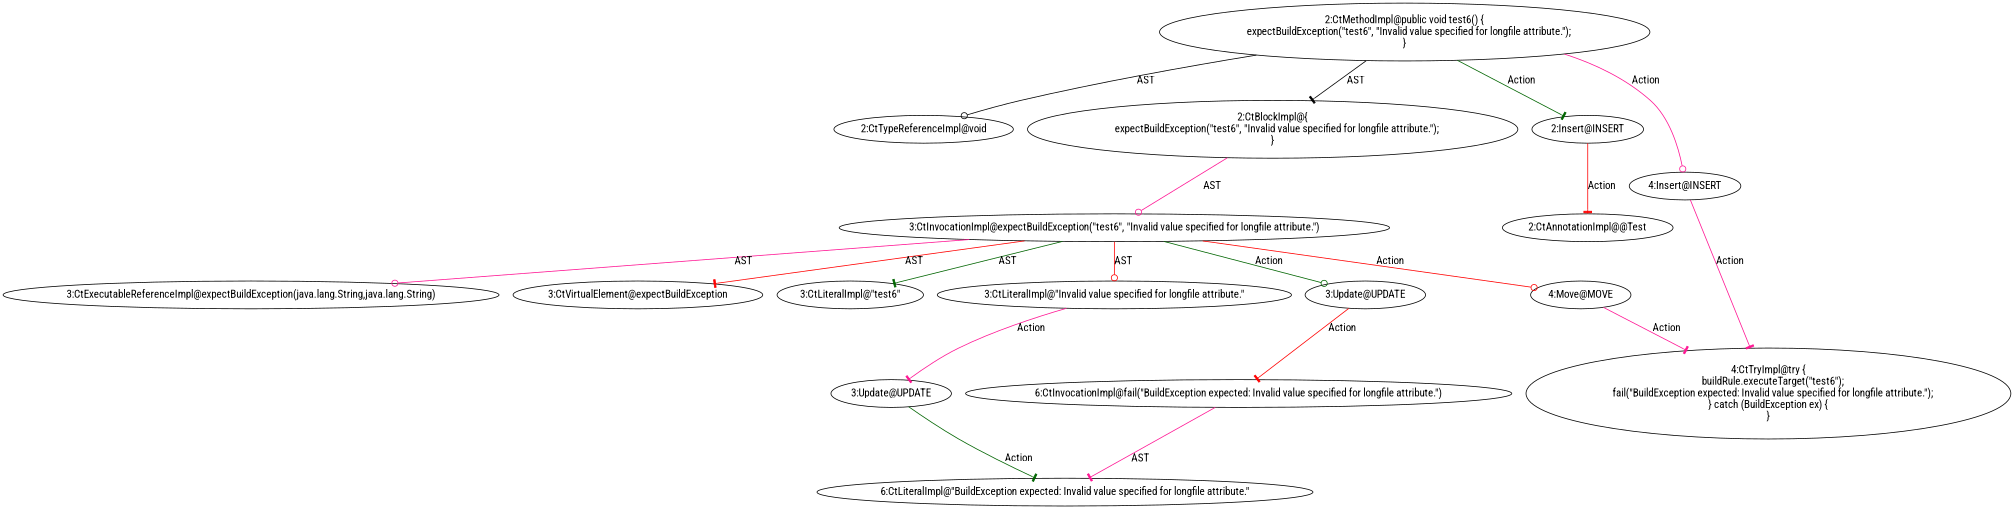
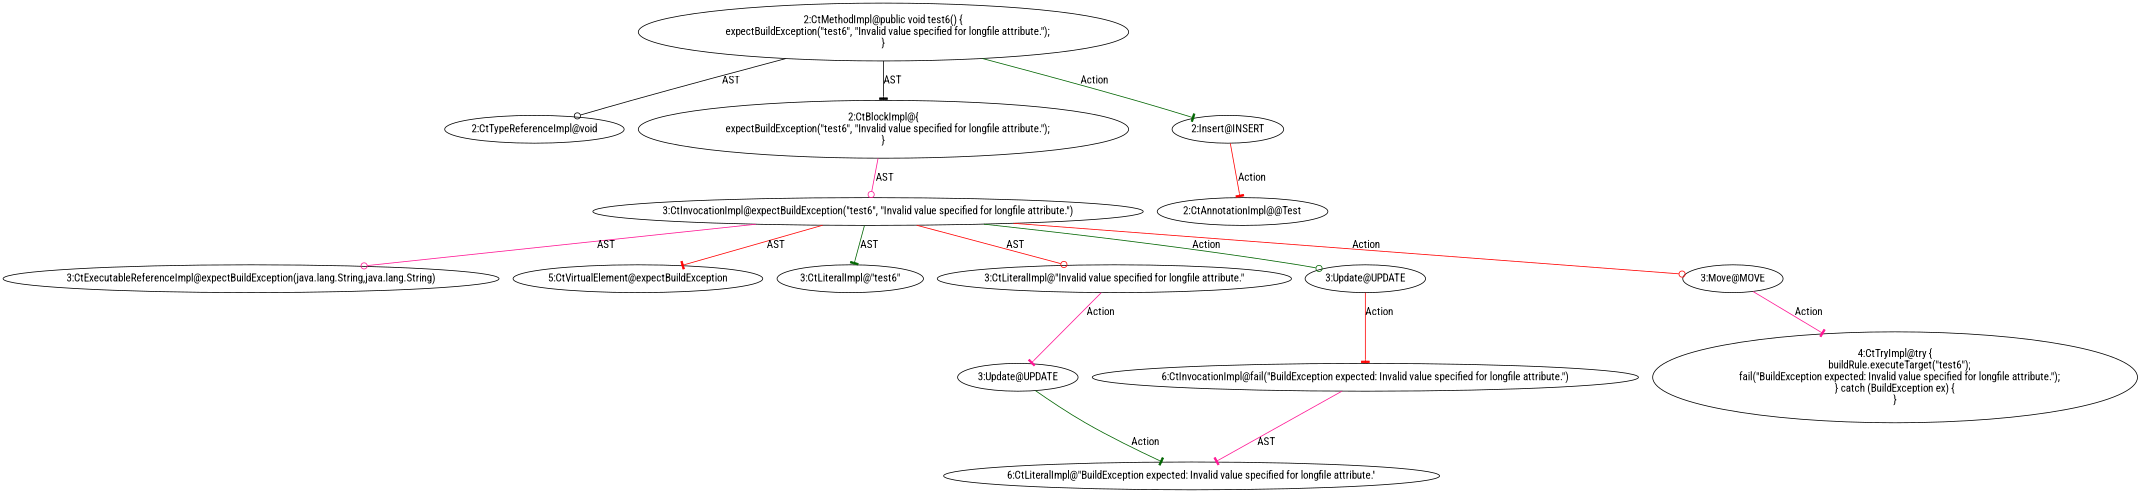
(1685, 186) -> none
(638, 295) -> (638, 279)
(1581, 295) -> (1733, 279)
